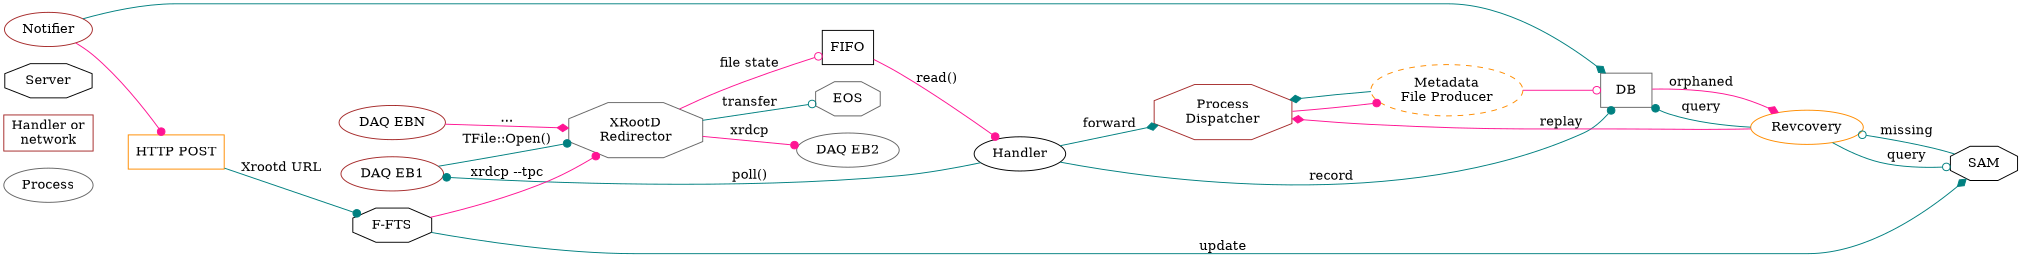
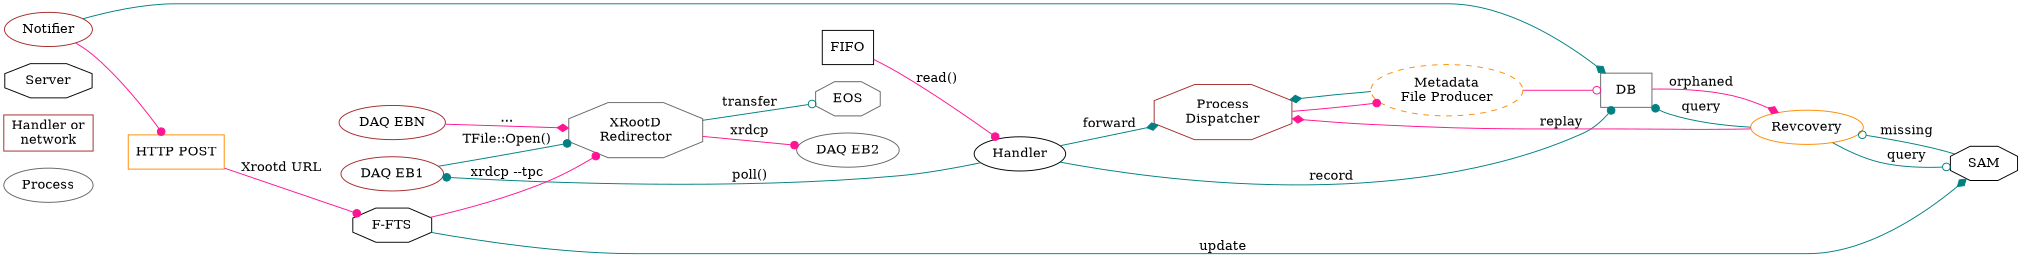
(746, 81) -> none
(289, 190) -> (289, 190)
